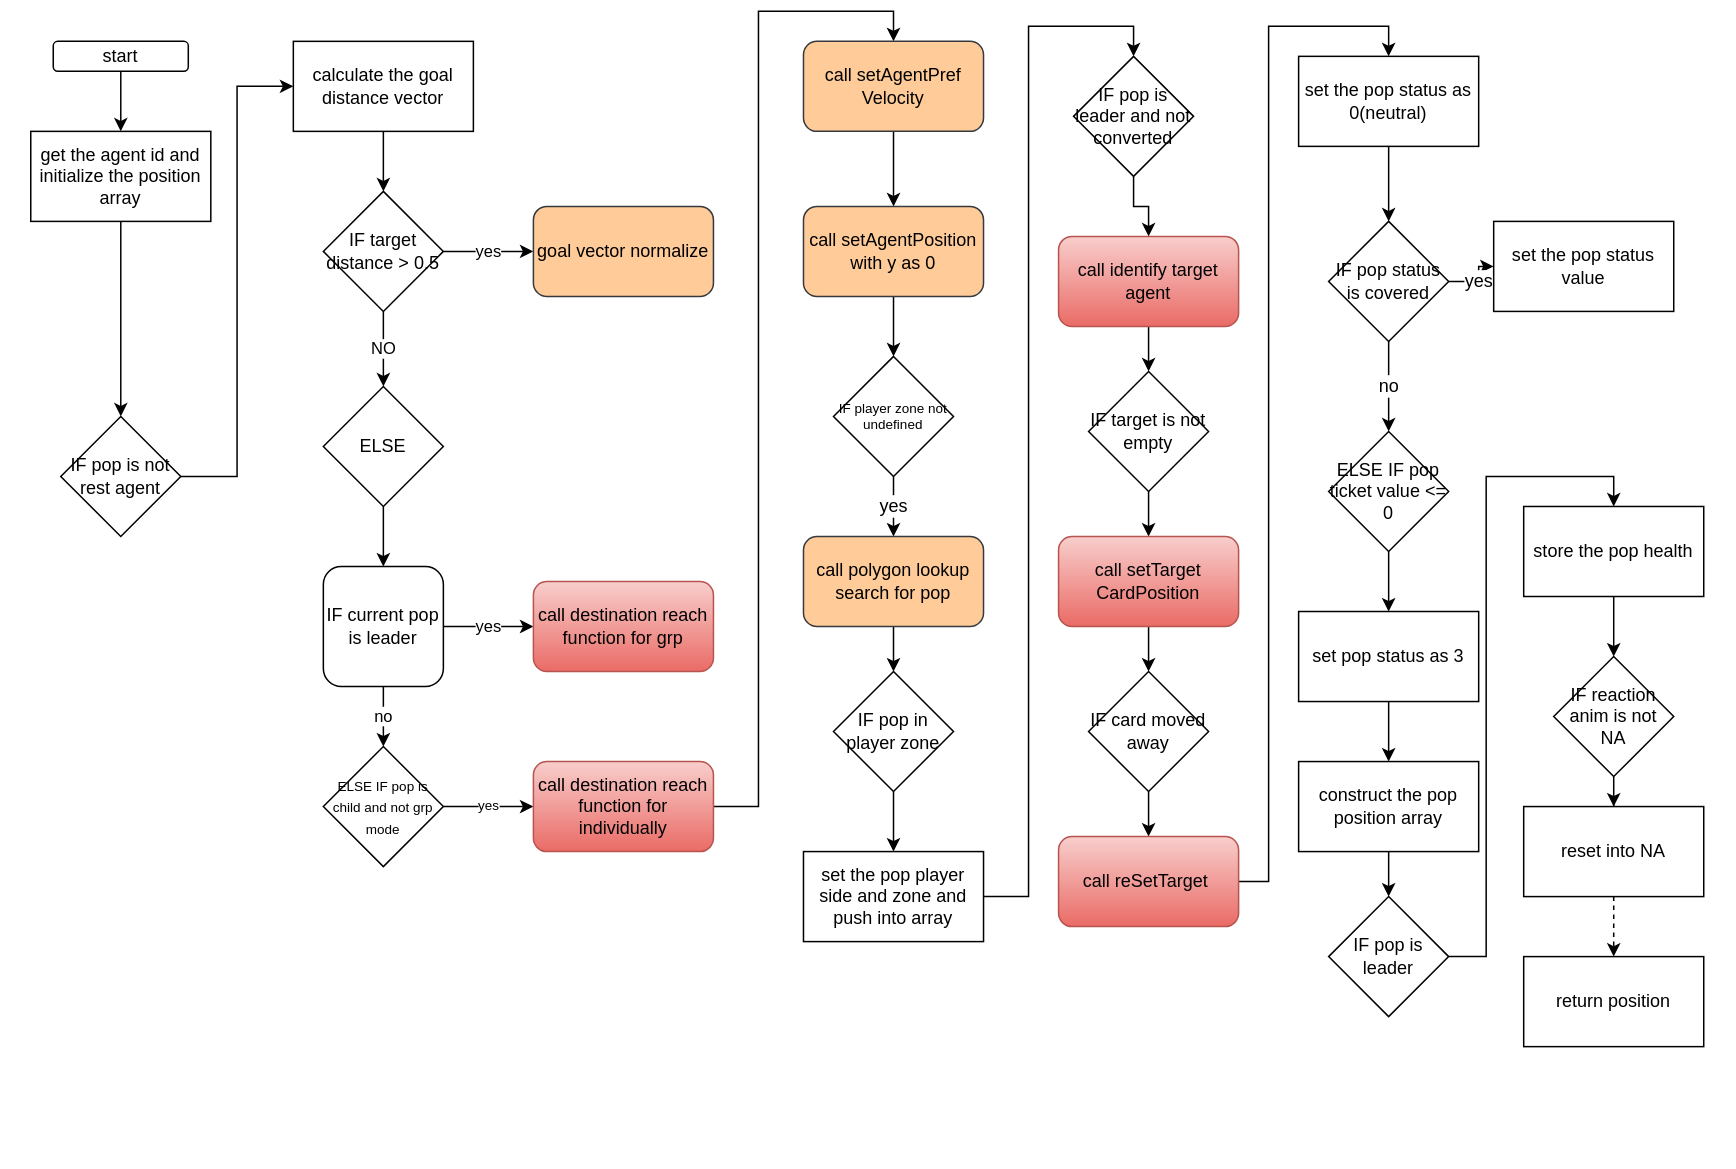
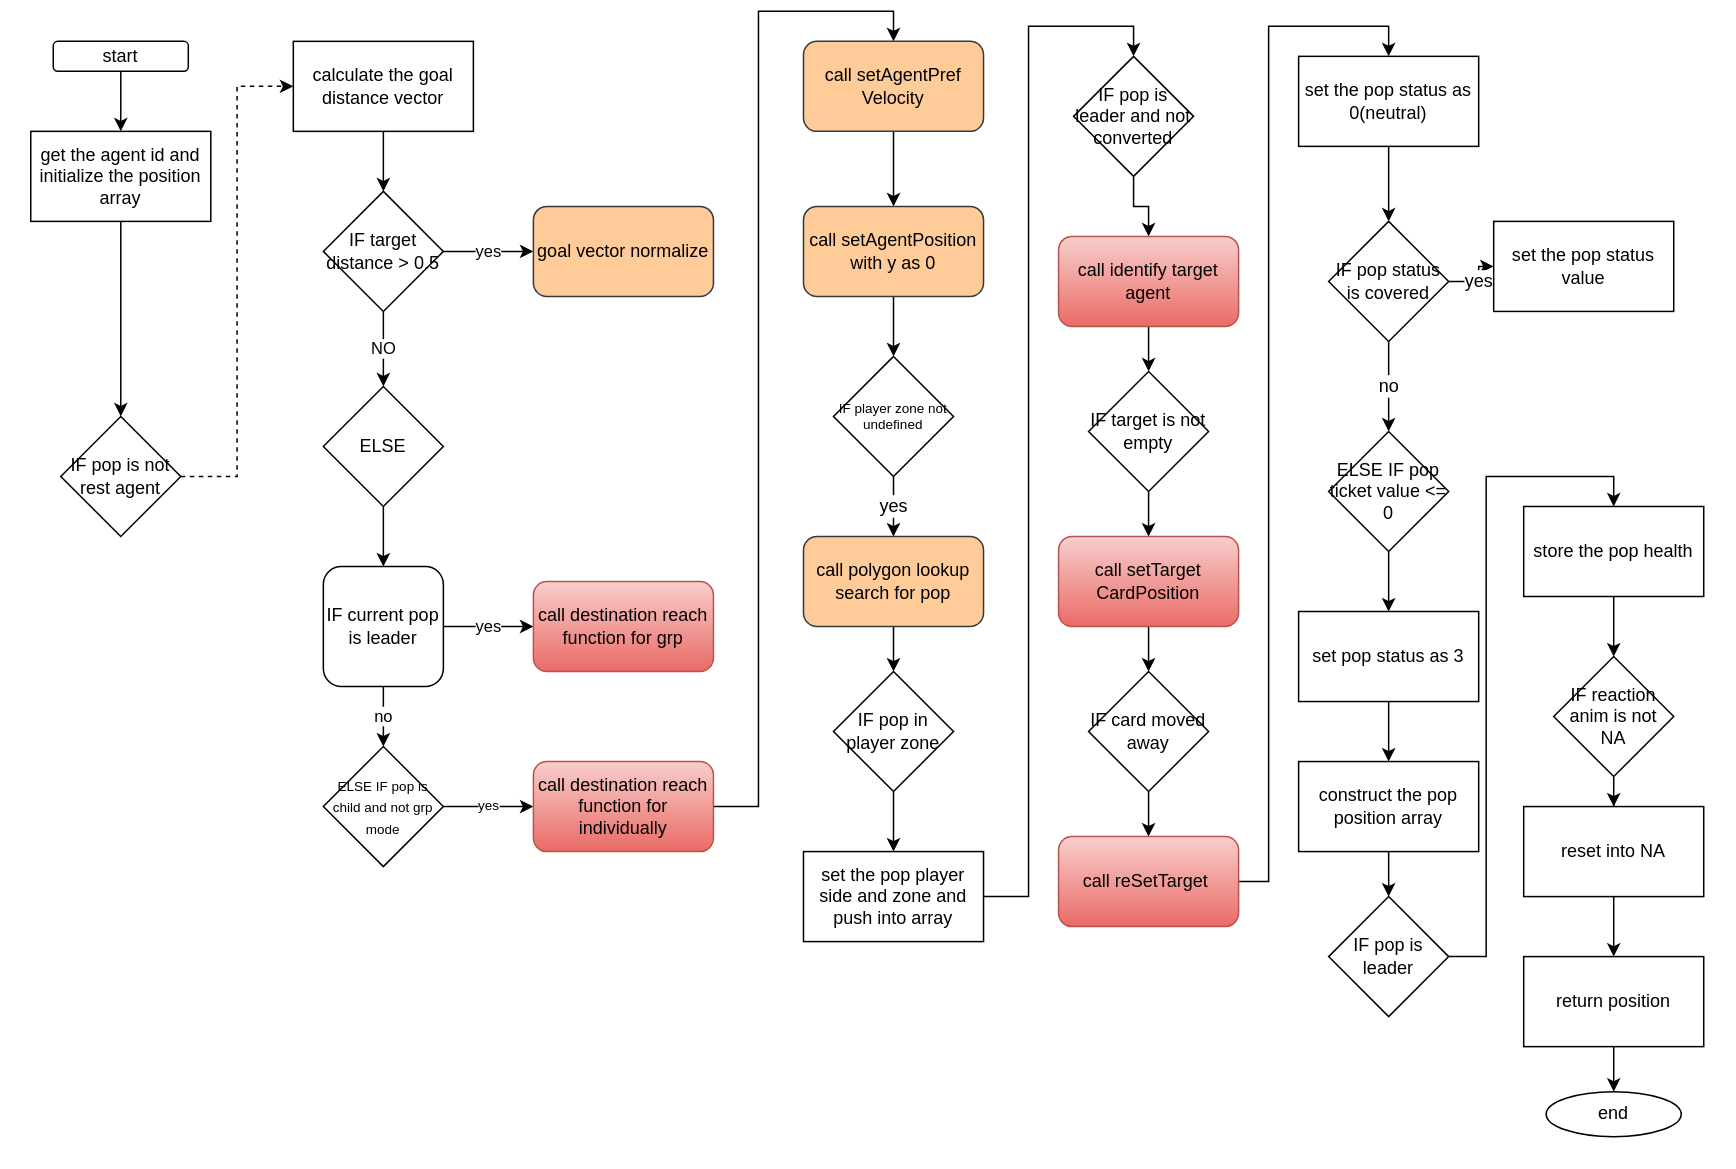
(237, 285) -> (237, 285)
(1613, 920) -> (1613, 920)
none -> (1613, 1074)
none -> (1613, 1114)
